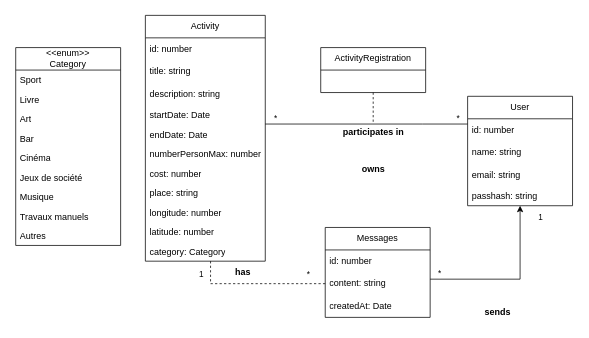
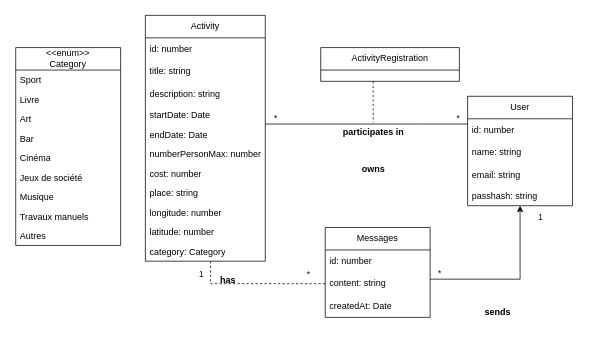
(373, 70) -> (390, 65)
(243, 273) -> (228, 280)
